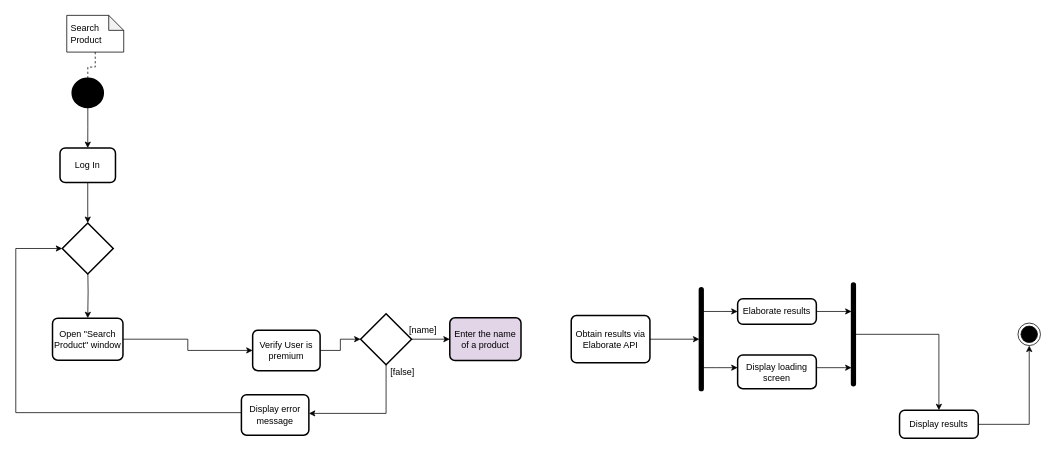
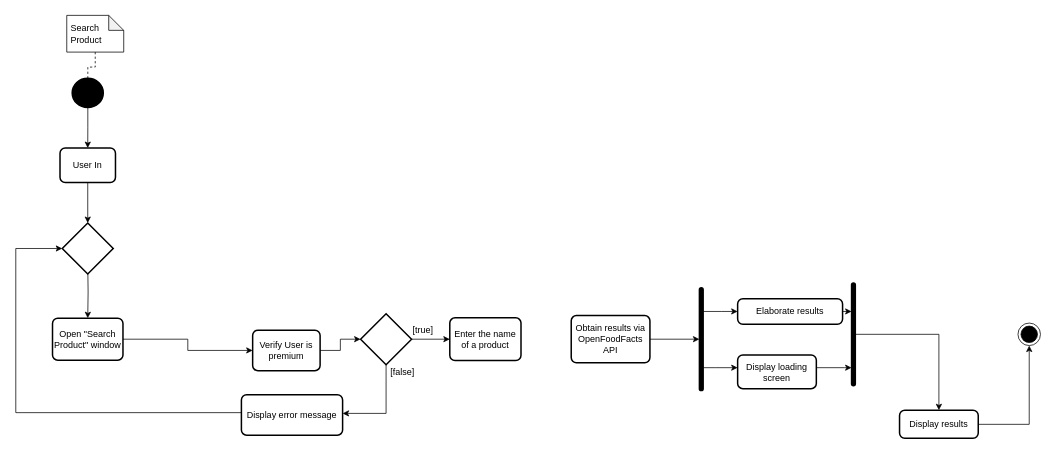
(87, 165) -> (87, 165)
(777, 312) -> (790, 312)
(423, 330) -> (423, 330)
(485, 339) -> (485, 339)
(611, 339) -> (611, 339)
(275, 415) -> (292, 415)
